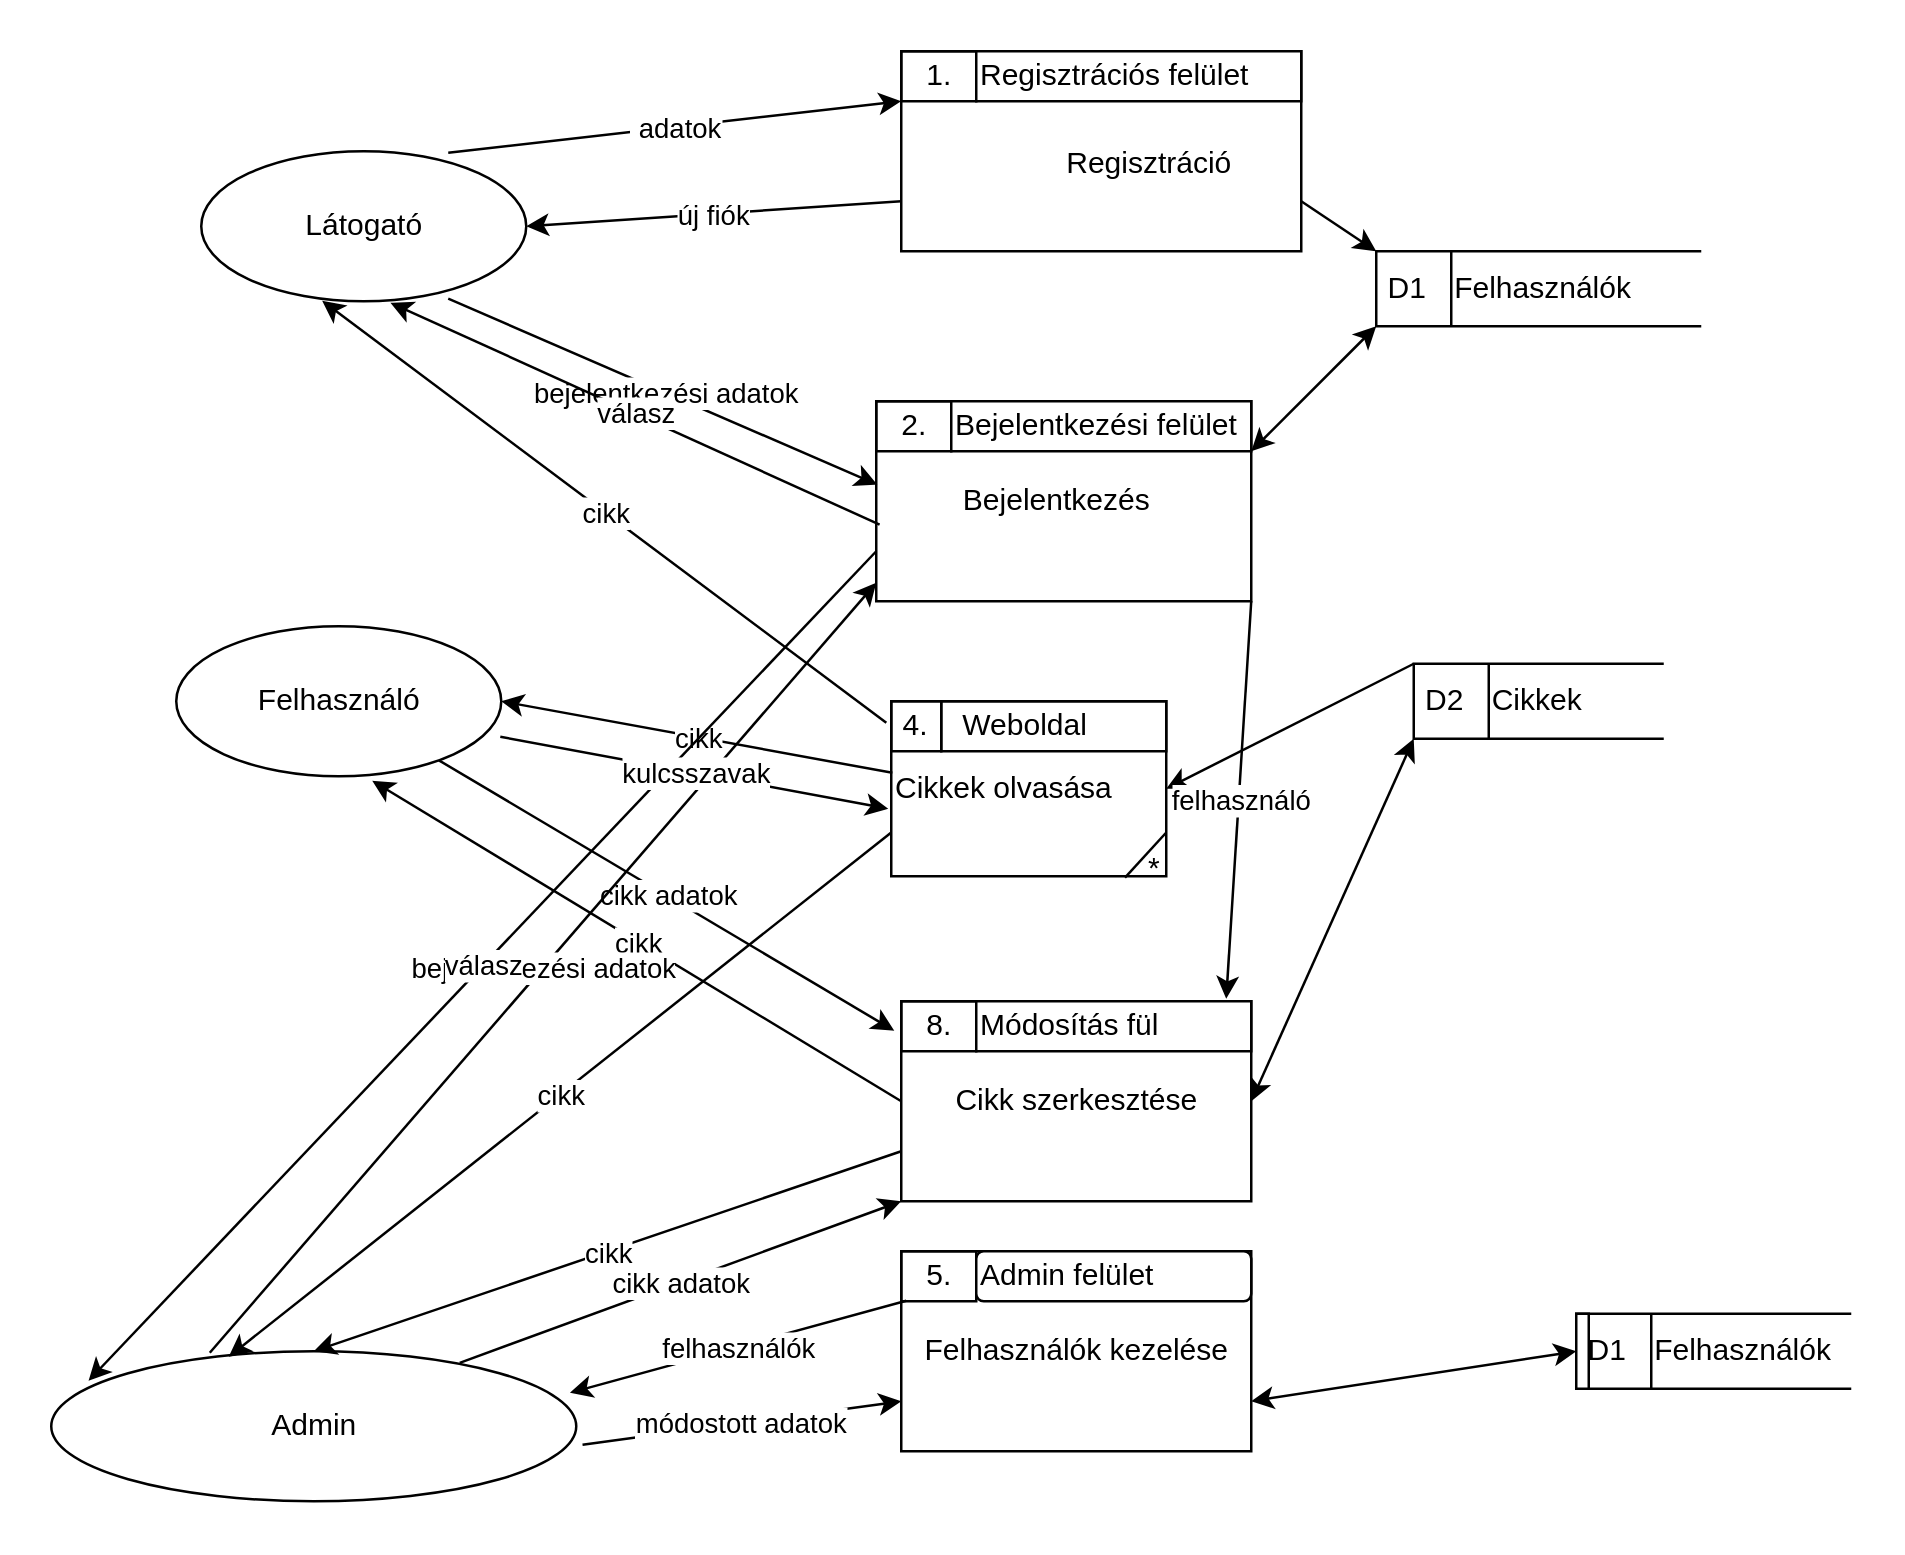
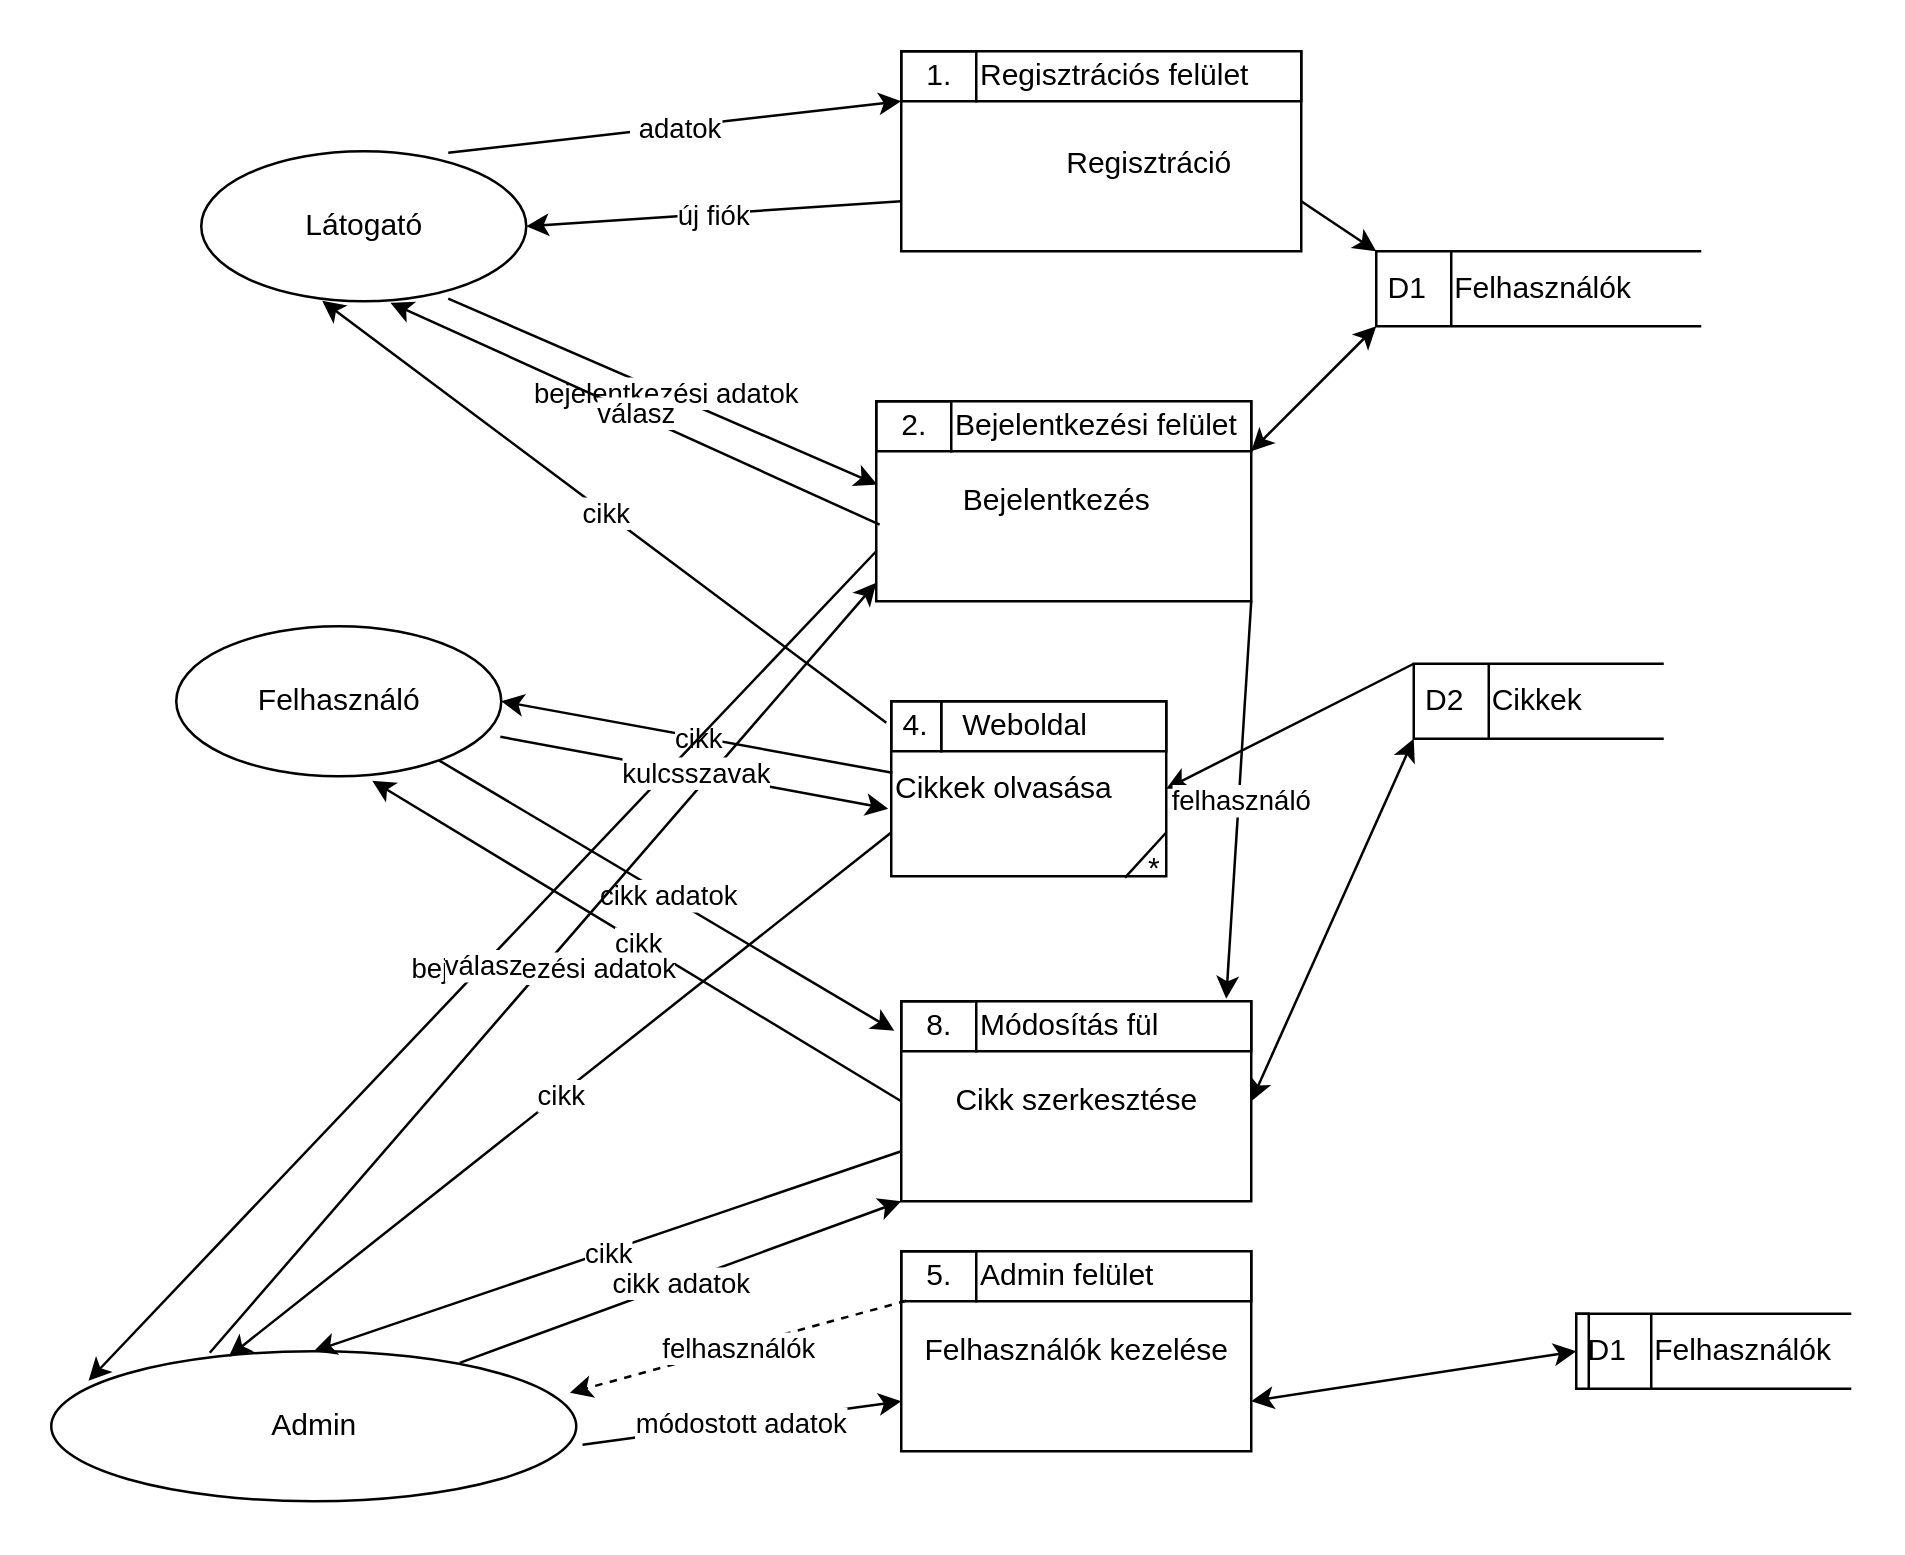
(1114, 1276) -> (1114, 1276)
(846, 1317) -> (846, 1317)
